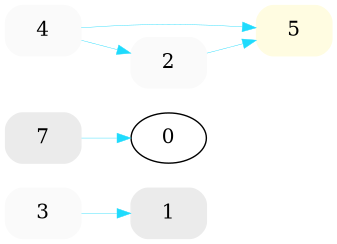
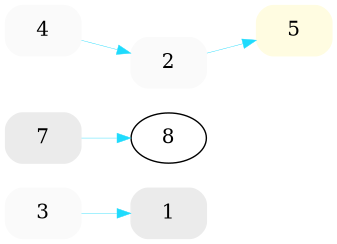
(162, 24) -> none
(169, 138) -> (169, 138)
